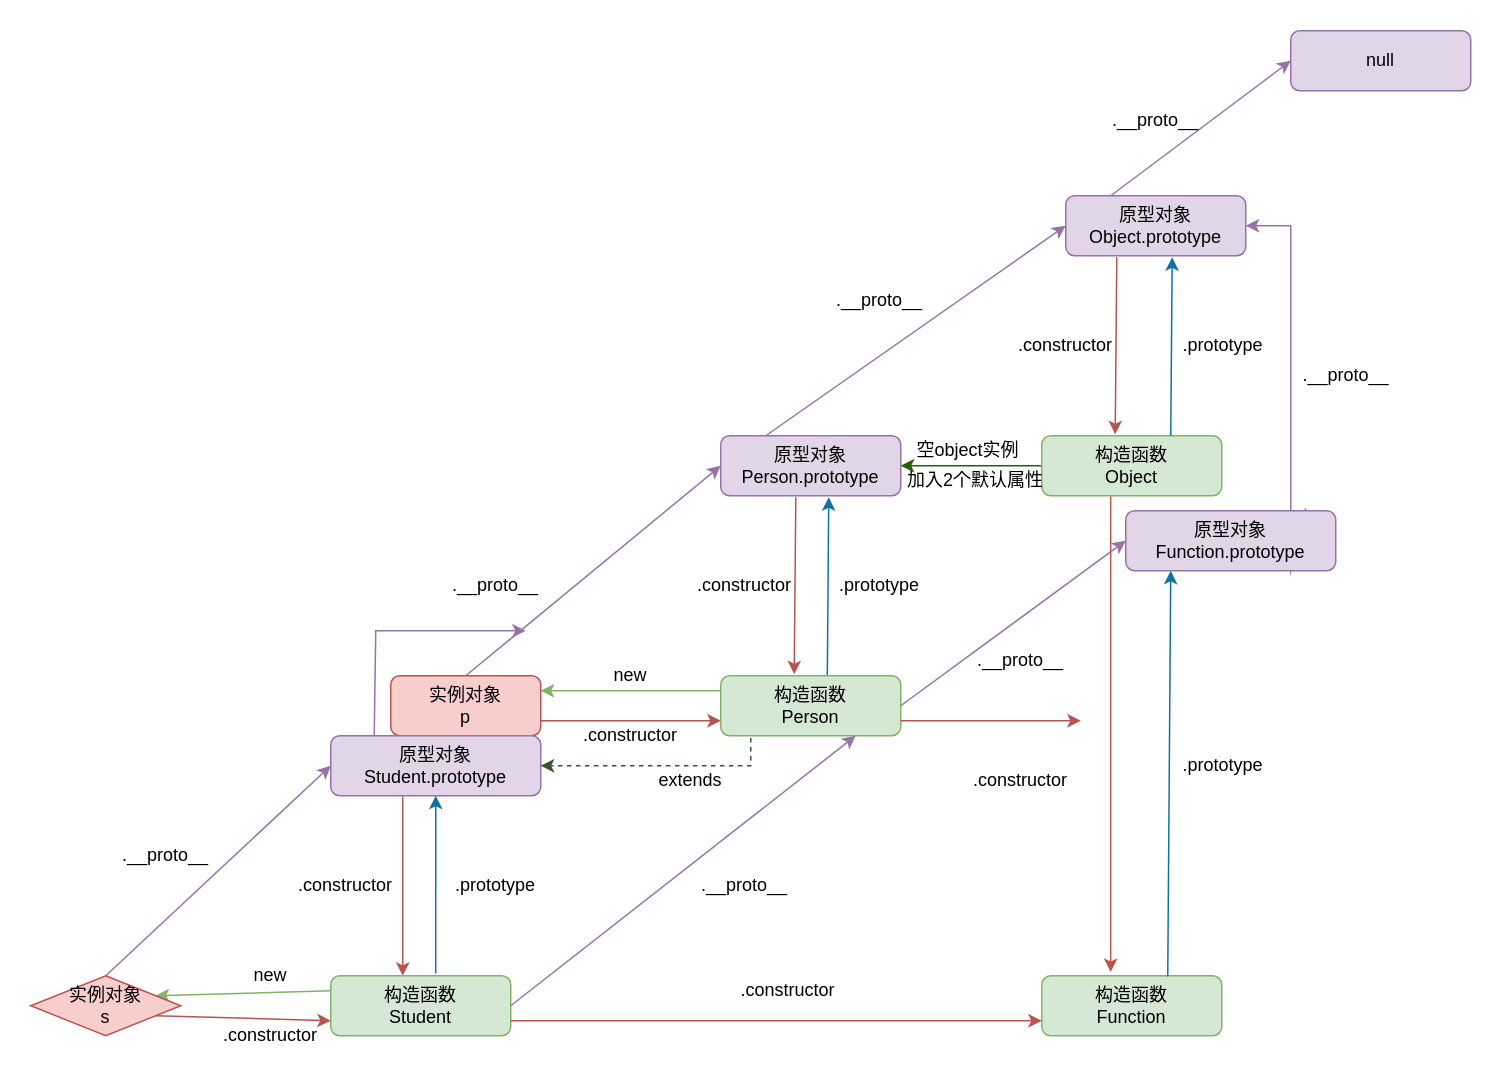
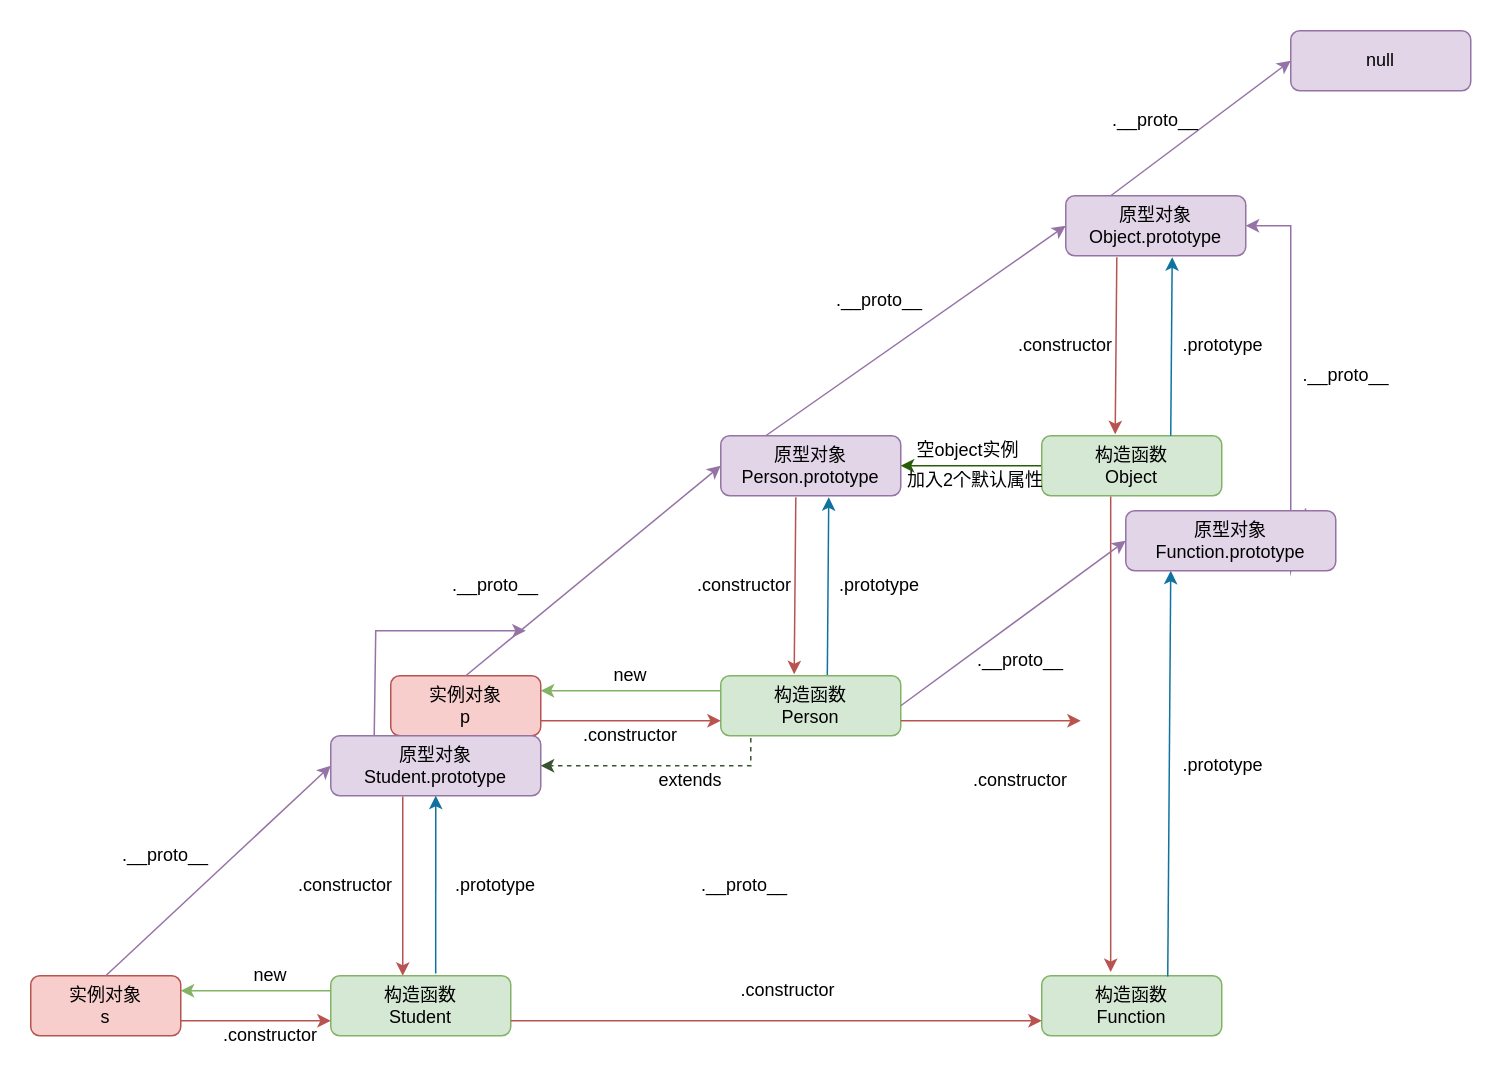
(679, 874) -> none
(106, 1006) -> (106, 1006)
